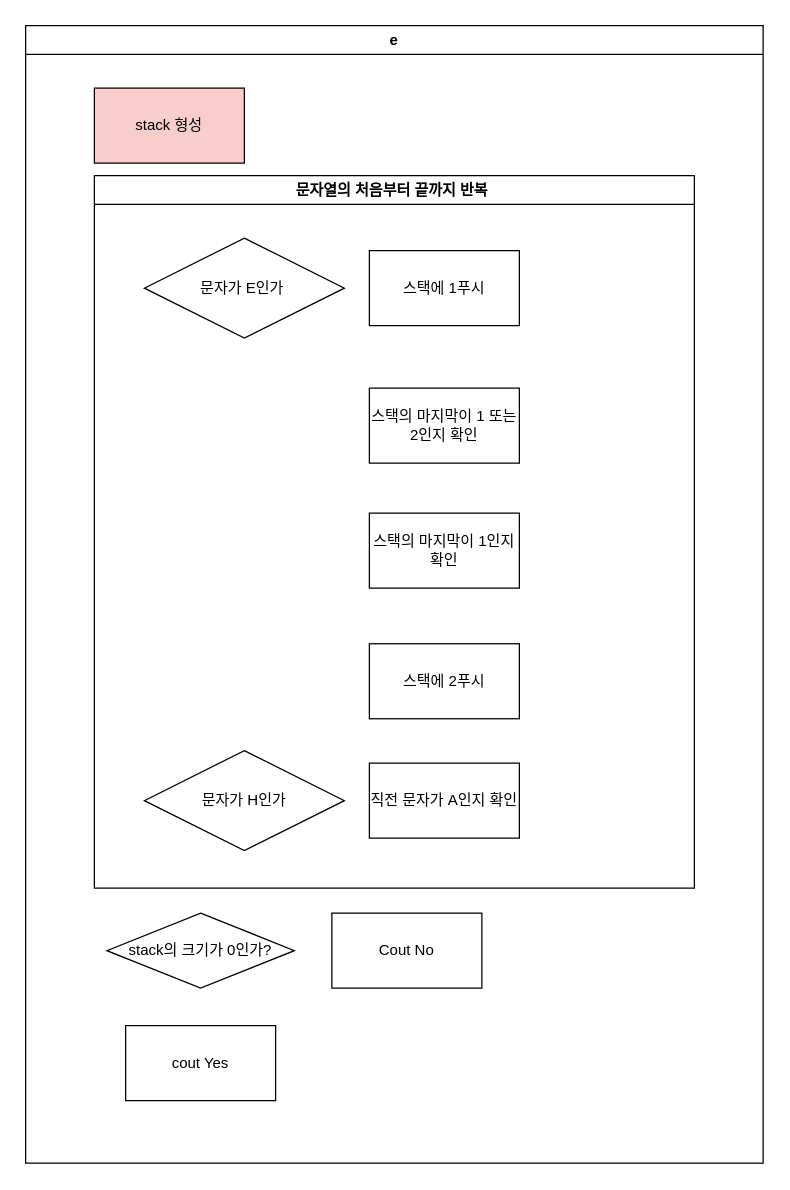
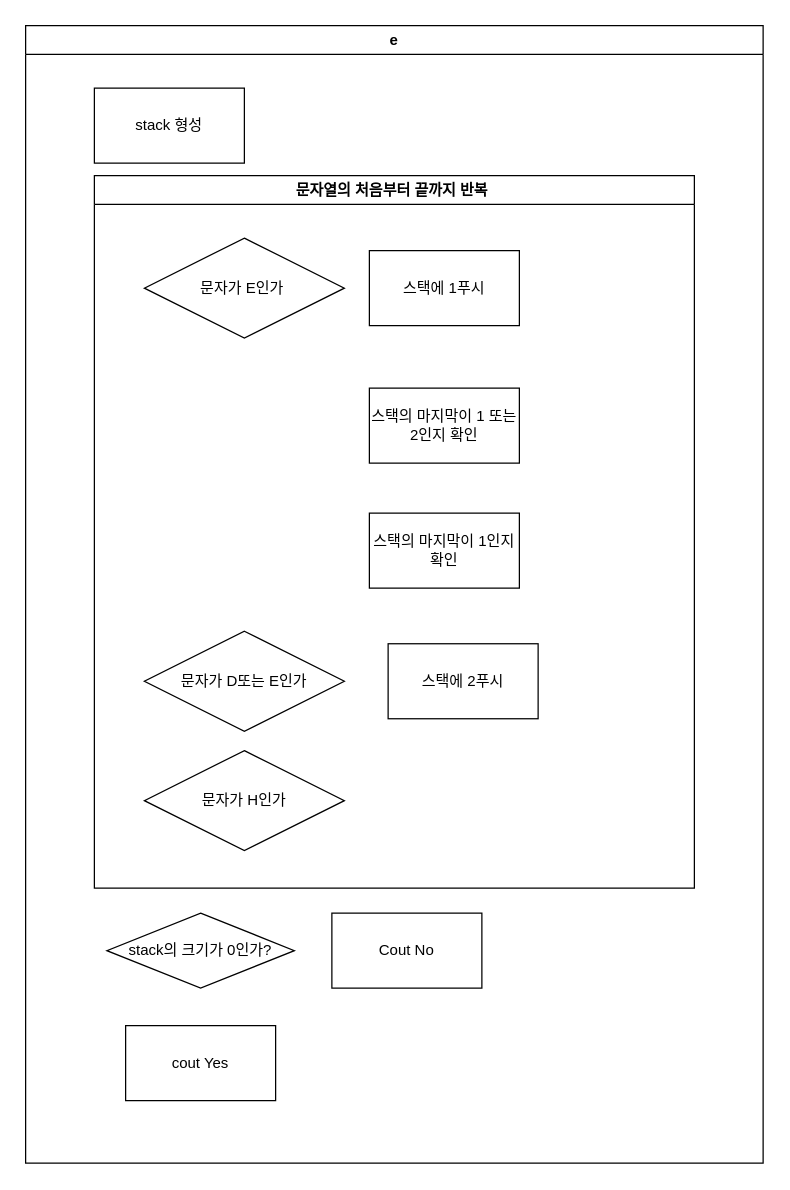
(169, 126) -> (169, 126)
none -> (244, 681)
(444, 681) -> (463, 681)
(444, 801) -> none
